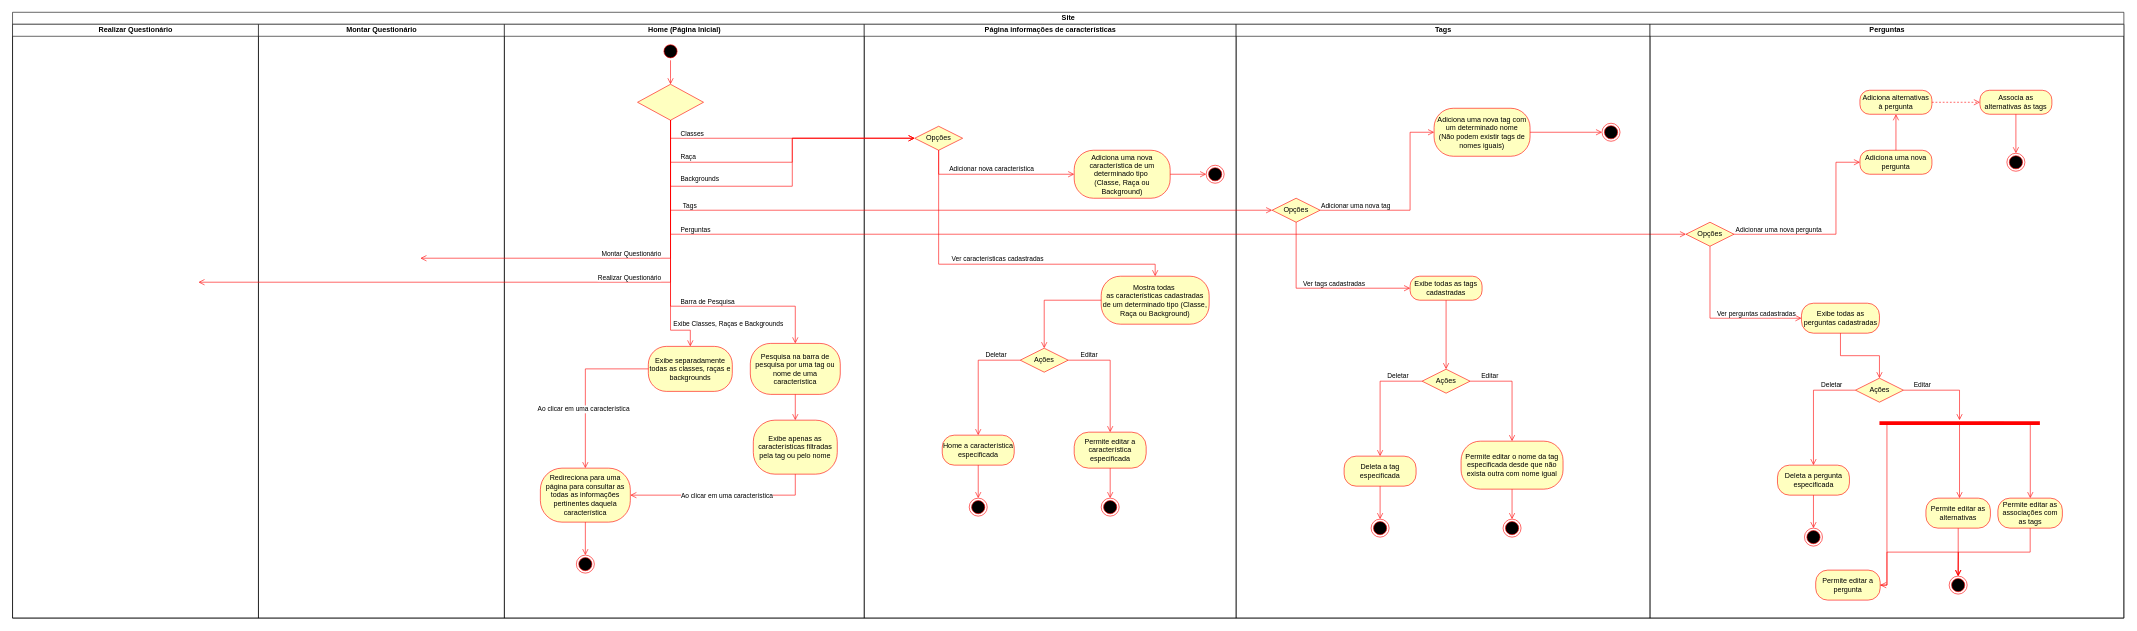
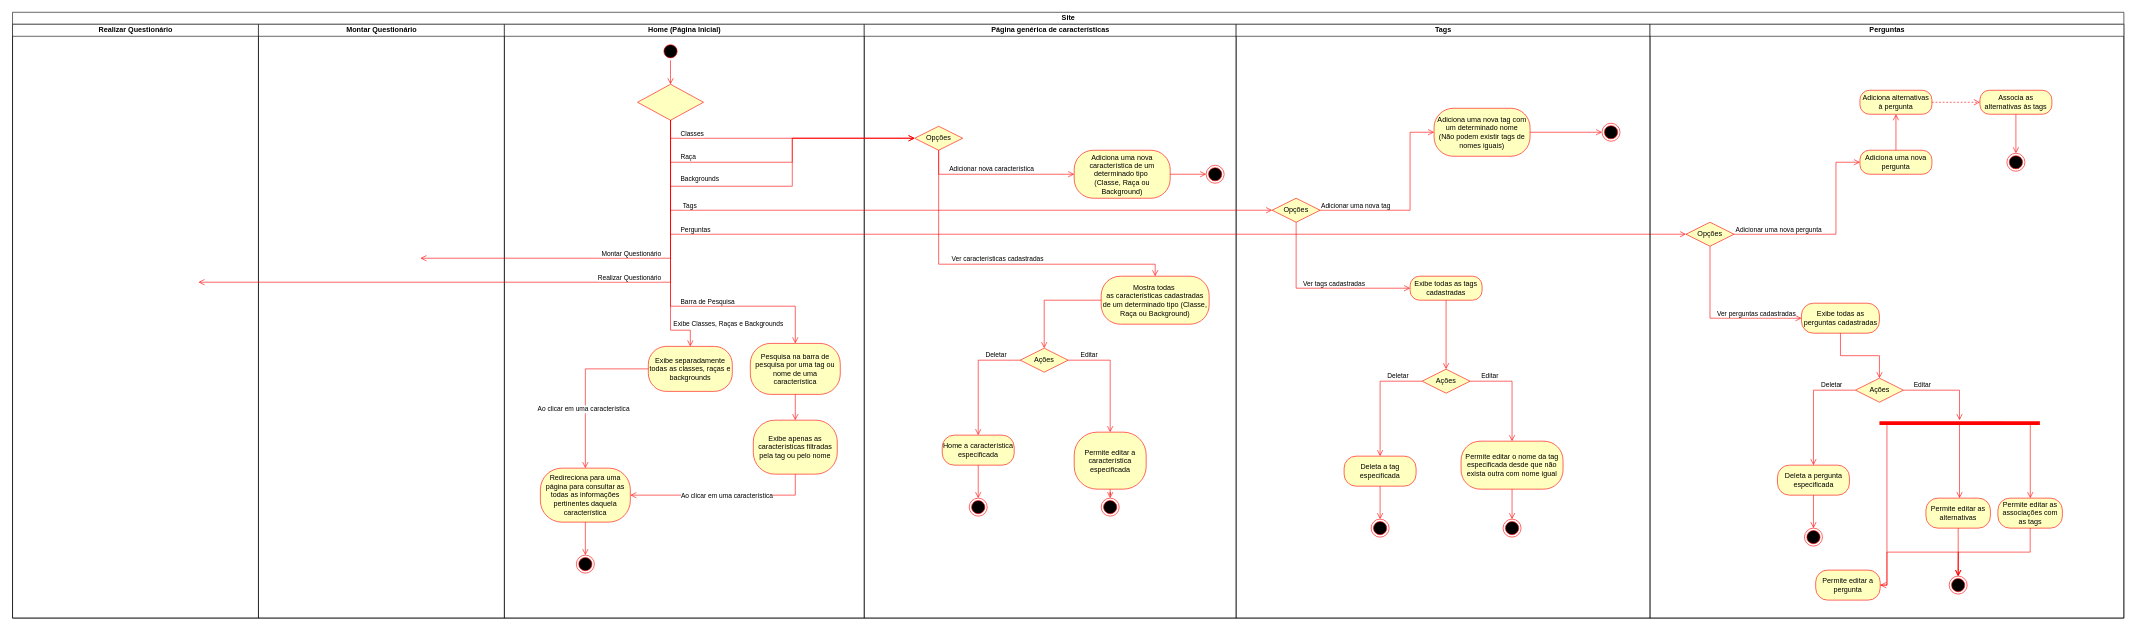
(1051, 30) -> (1051, 30)
(1110, 450) -> (1110, 461)
